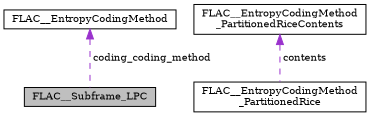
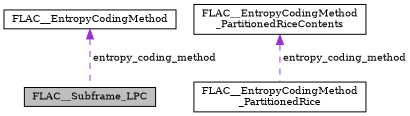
(151, 58) -> (153, 58)
(303, 58) -> (343, 58)
